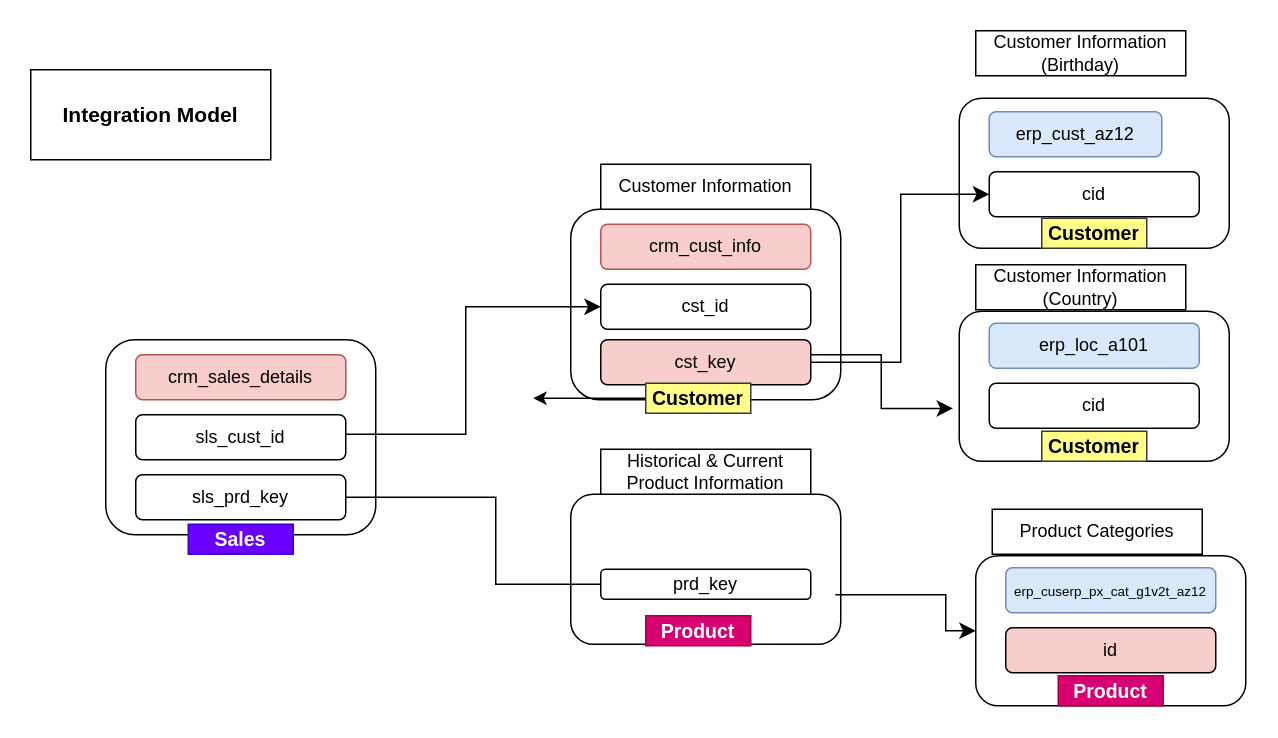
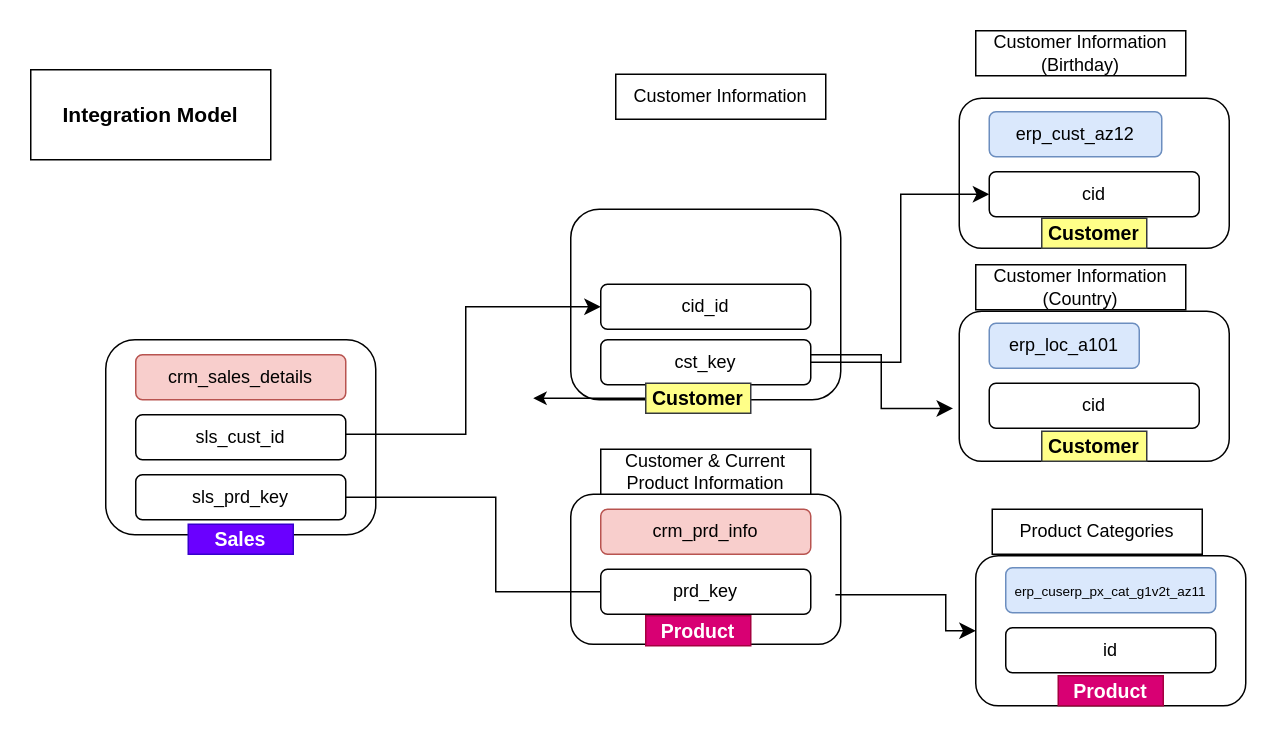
(706, 187) -> (721, 97)
(706, 247) -> none
(706, 307) -> (706, 307)
(1094, 346) -> (1064, 346)
(706, 362) -> (706, 362)
(706, 472) -> (706, 472)
none -> (706, 532)
(706, 584) -> (706, 592)
(1111, 590) -> (1111, 590)
(1111, 650) -> (1111, 650)
